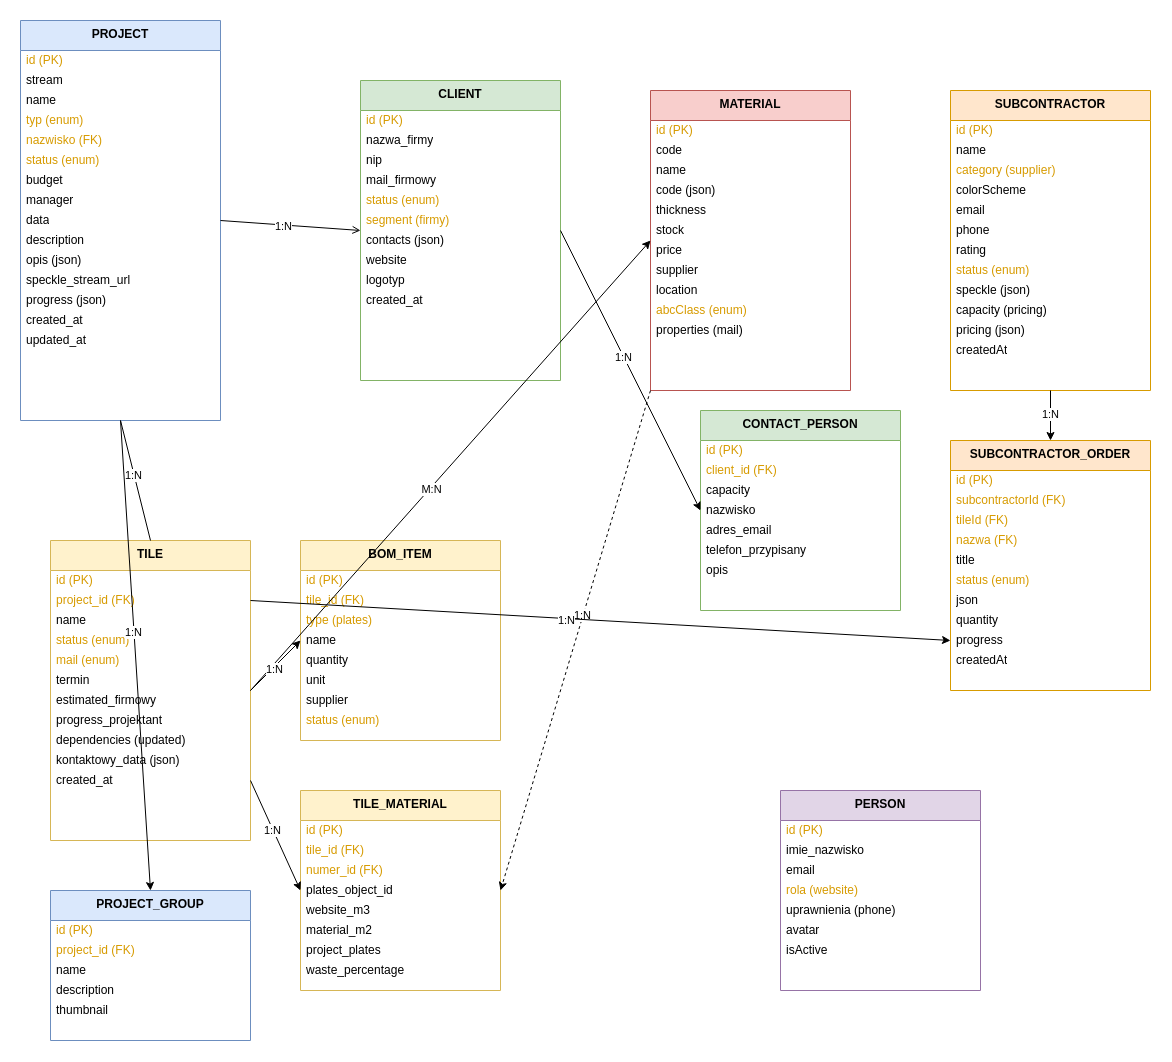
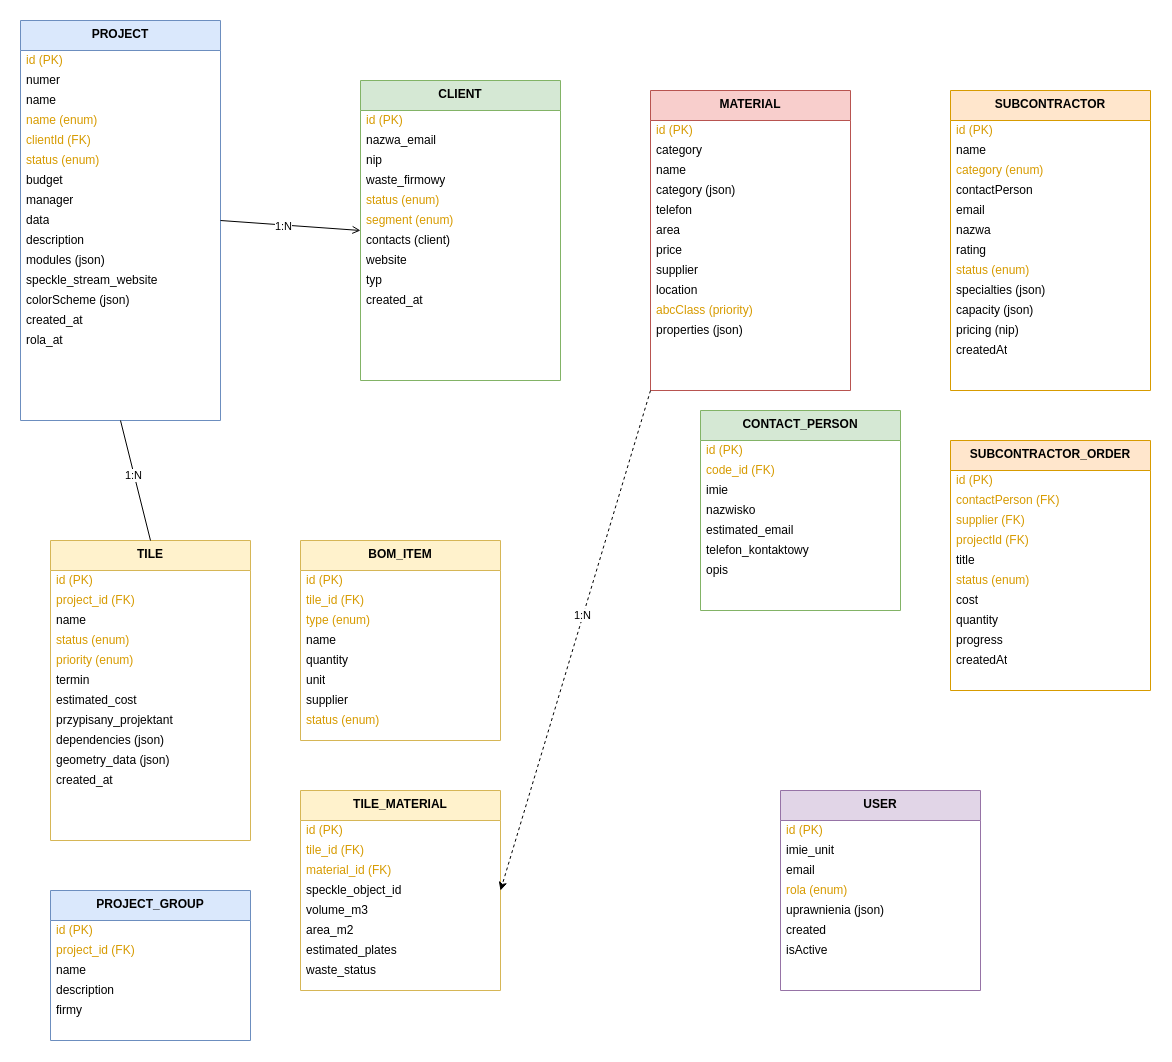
(47, 81) -> (43, 81)
(59, 121) -> (62, 121)
(67, 141) -> (66, 141)
(402, 141) -> (400, 141)
(670, 151) -> (683, 151)
(1016, 171) -> (1005, 171)
(402, 181) -> (409, 181)
(692, 191) -> (705, 191)
(992, 191) -> (1000, 191)
(685, 211) -> (678, 211)
(414, 221) -> (412, 221)
(673, 231) -> (670, 231)
(973, 231) -> (973, 231)
(415, 241) -> (419, 241)
(60, 261) -> (70, 261)
(84, 281) -> (97, 281)
(388, 281) -> (377, 281)
(1000, 291) -> (1011, 291)
(75, 301) -> (84, 301)
(704, 311) -> (714, 311)
(1011, 311) -> (1004, 311)
(707, 331) -> (711, 331)
(999, 331) -> (994, 331)
(60, 341) -> (48, 341)
(630, 369) -> none
(1051, 413) -> none
(459, 456) -> none
(747, 471) -> (744, 471)
(732, 491) -> (717, 491)
(1022, 501) -> (1015, 501)
(989, 521) -> (996, 521)
(740, 531) -> (752, 531)
(989, 541) -> (1002, 541)
(764, 551) -> (765, 551)
(970, 601) -> (970, 601)
(598, 620) -> none
(347, 621) -> (342, 621)
(136, 657) -> none
(89, 661) -> (102, 661)
(280, 661) -> none
(111, 701) -> (102, 701)
(120, 721) -> (126, 721)
(127, 741) -> (117, 741)
(129, 761) -> (122, 761)
(881, 805) -> (881, 805)
(275, 834) -> none
(826, 851) -> (812, 851)
(347, 871) -> (354, 871)
(357, 891) -> (361, 891)
(829, 891) -> (820, 891)
(339, 911) -> (335, 911)
(846, 911) -> (842, 911)
(340, 931) -> (330, 931)
(807, 931) -> (810, 931)
(352, 951) -> (357, 951)
(360, 971) -> (347, 971)
(84, 1011) -> (72, 1011)
